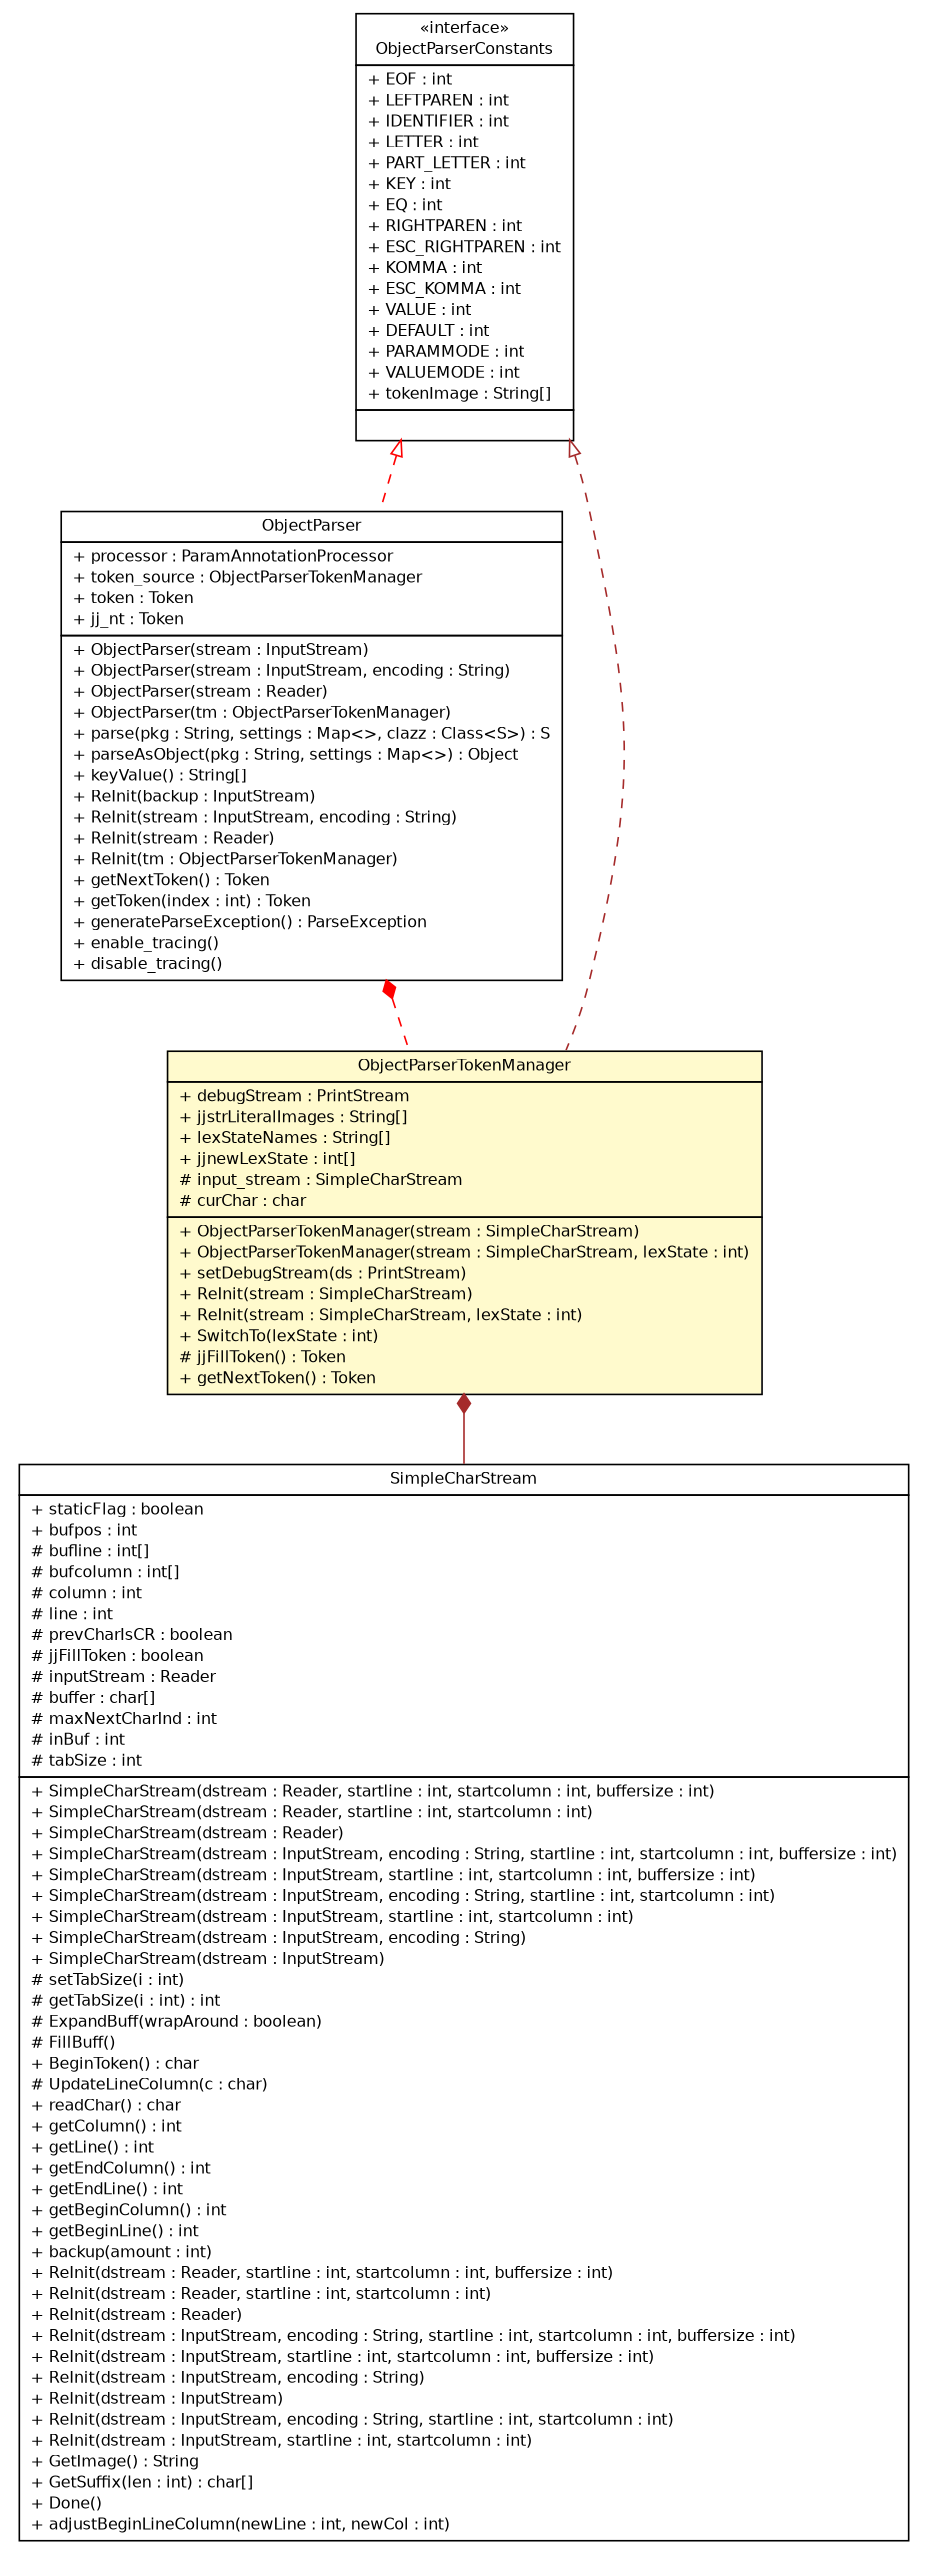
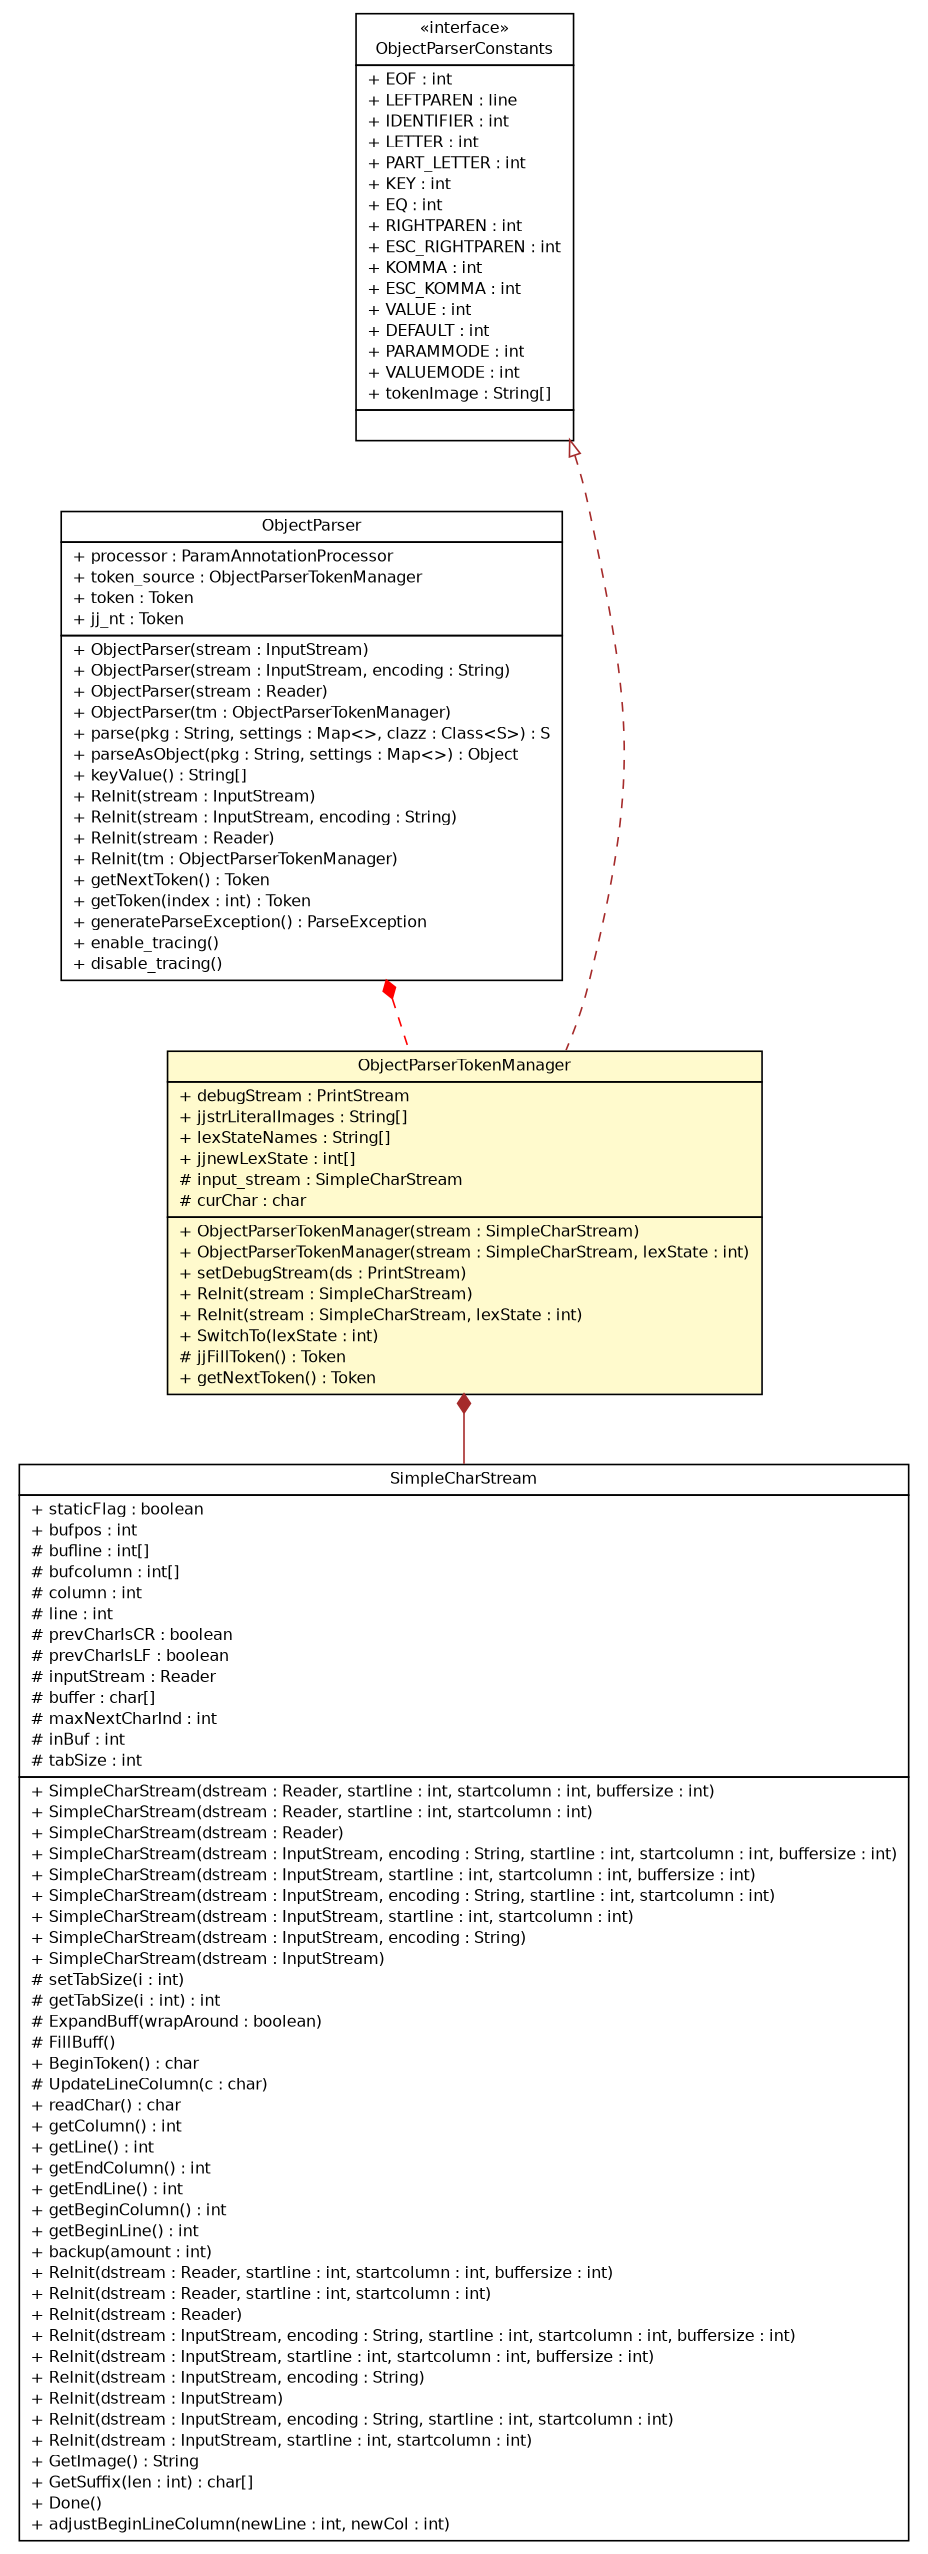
(438, 101) -> (443, 101)
(388, 483) -> none
(194, 797) -> (194, 797)
(118, 1656) -> (130, 1656)
